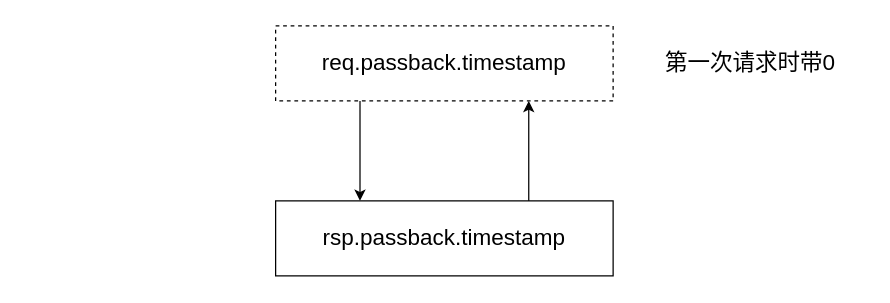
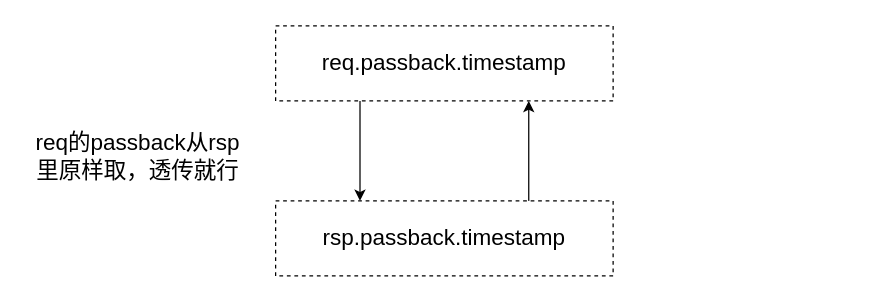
(751, 63) -> none
none -> (138, 157)
(444, 238) -> (444, 238)
